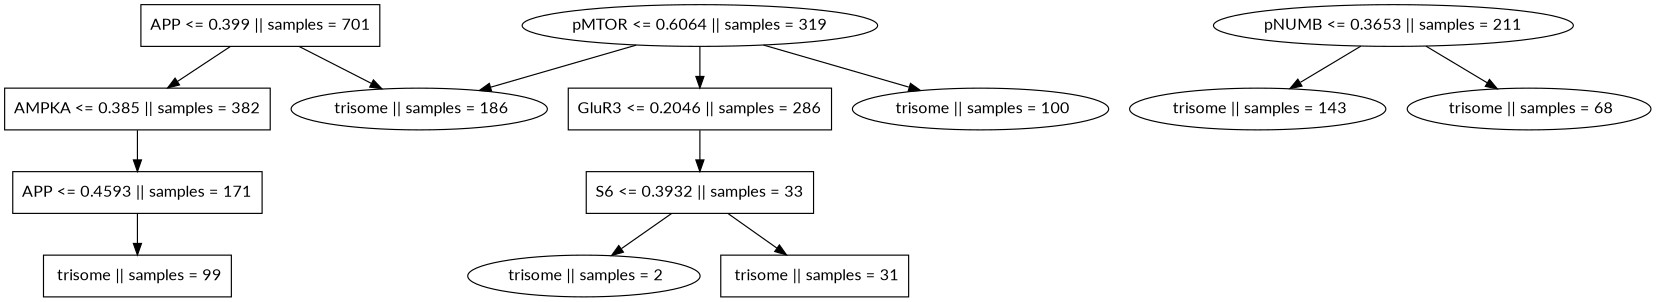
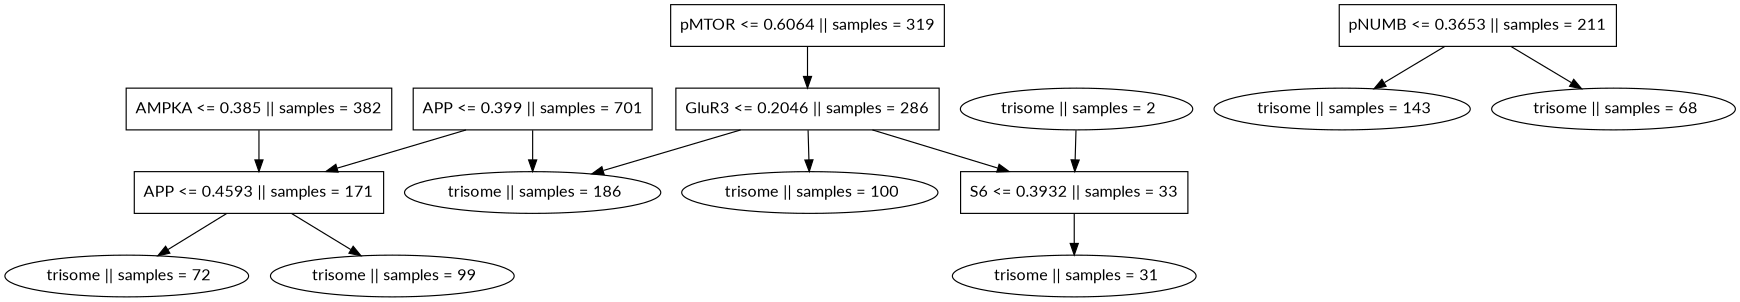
(700, 26) -> (808, 26)
(1393, 26) -> (1478, 26)
(204, 64) -> (402, 149)
(564, 66) -> (672, 150)
(836, 66) -> (809, 145)
(646, 231) -> (1076, 145)
none -> (127, 276)
(137, 276) -> (392, 276)
(815, 276) -> (1074, 276)
